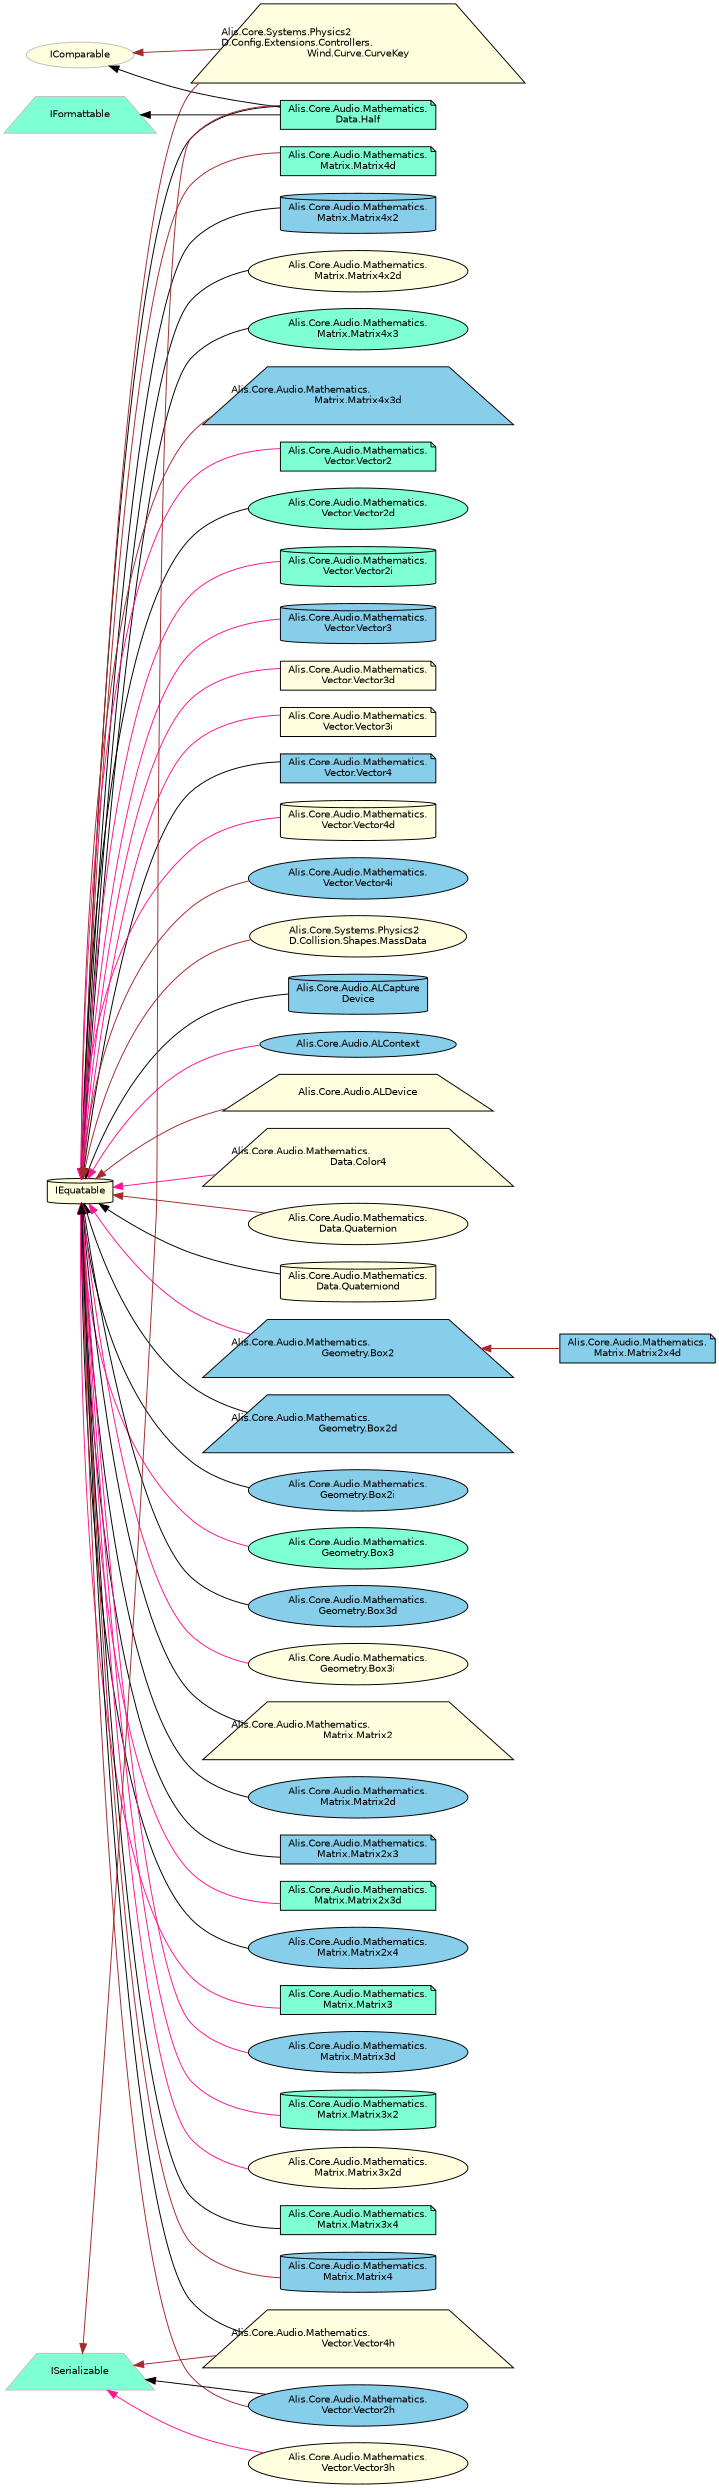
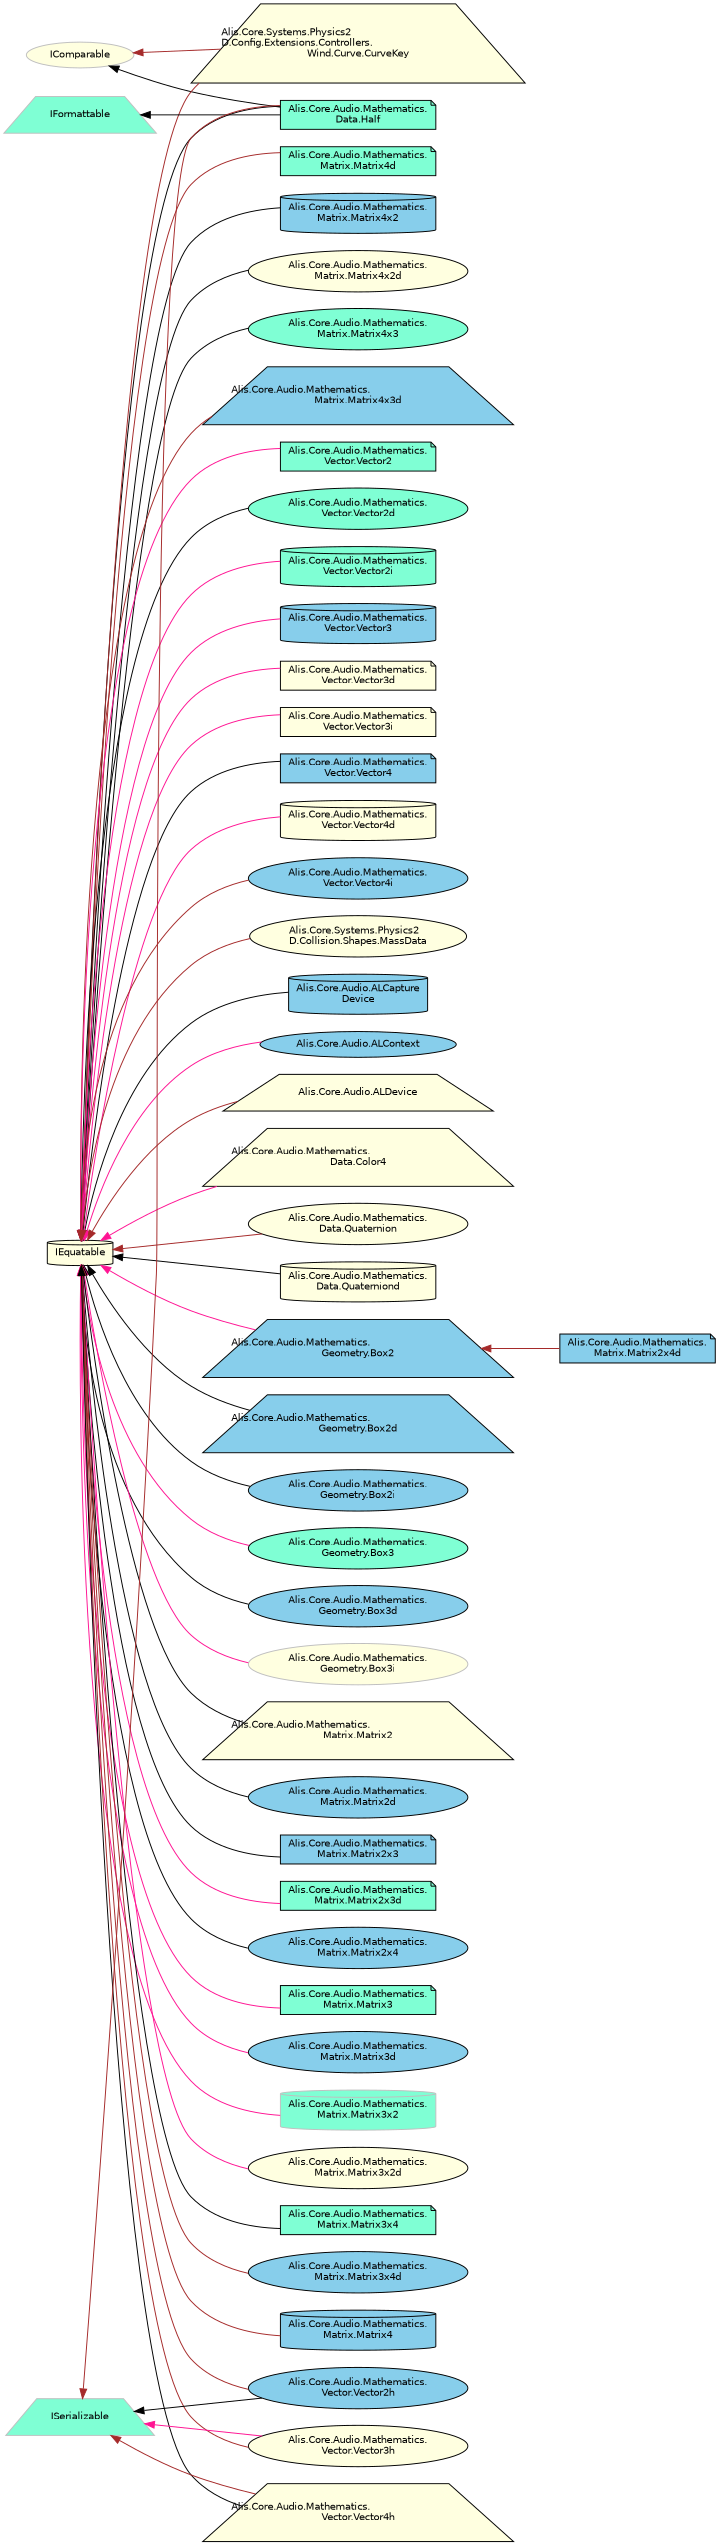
(358, 1664) -> (358, 1664)
none -> (108, 1883)
(358, 2110) -> (358, 2110)
none -> (358, 2272)
